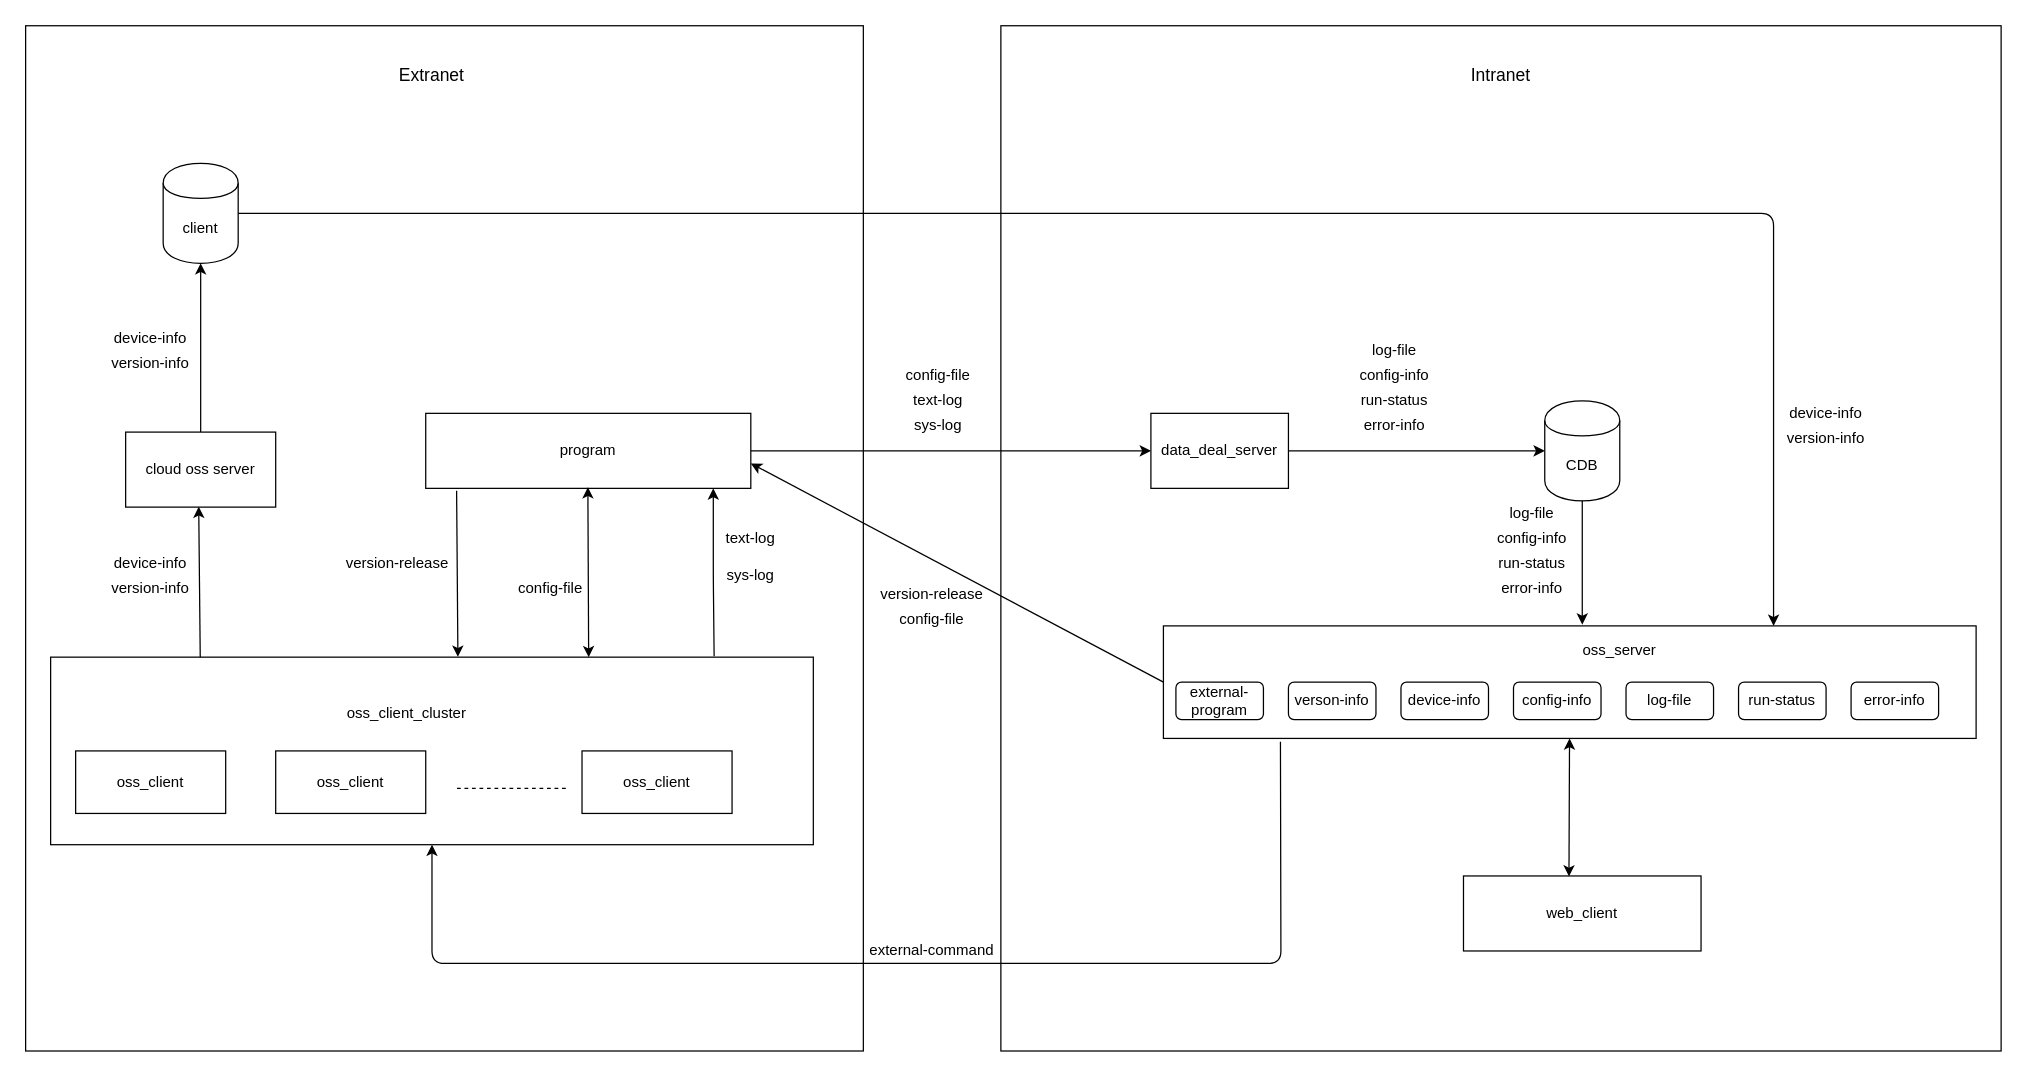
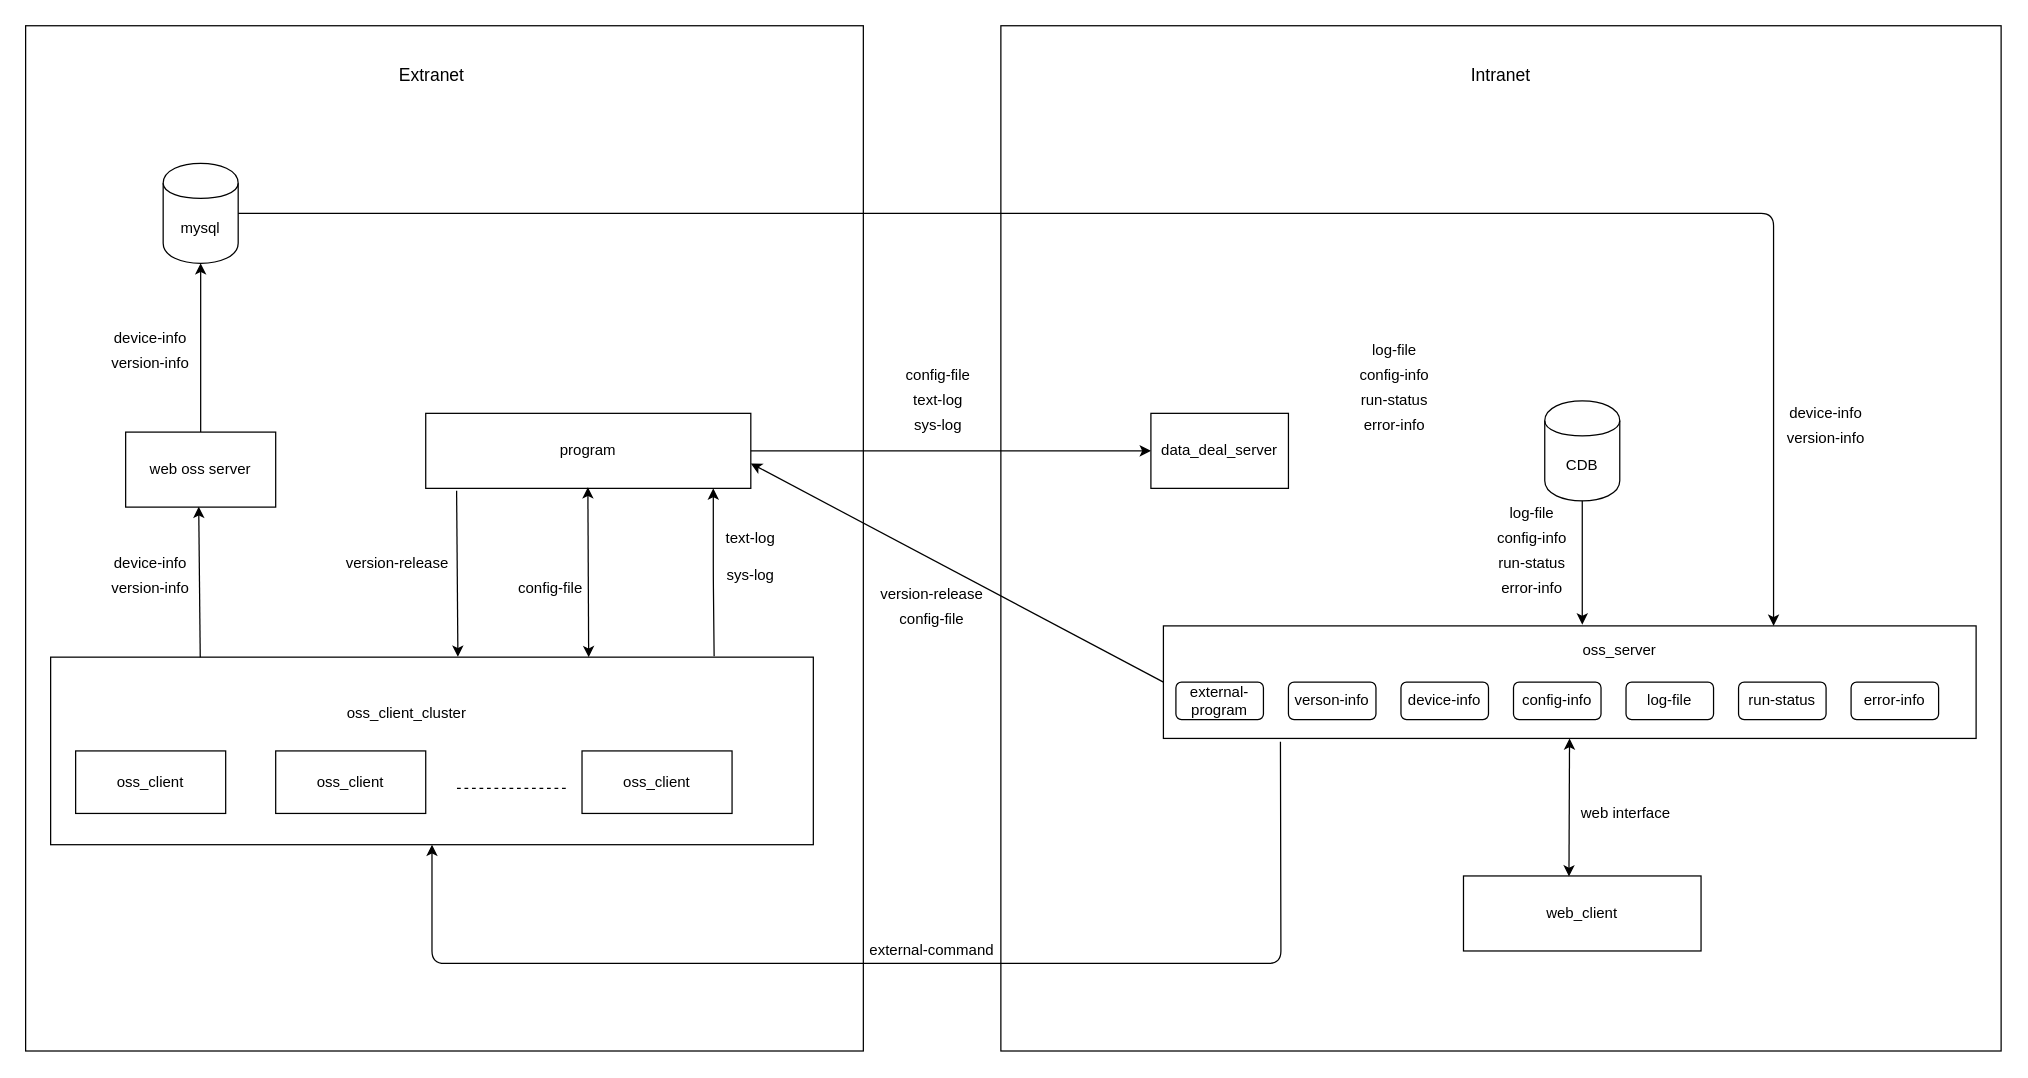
(201, 228) -> (201, 228)
(1412, 451) -> none
(201, 469) -> (201, 469)
none -> (1626, 813)
